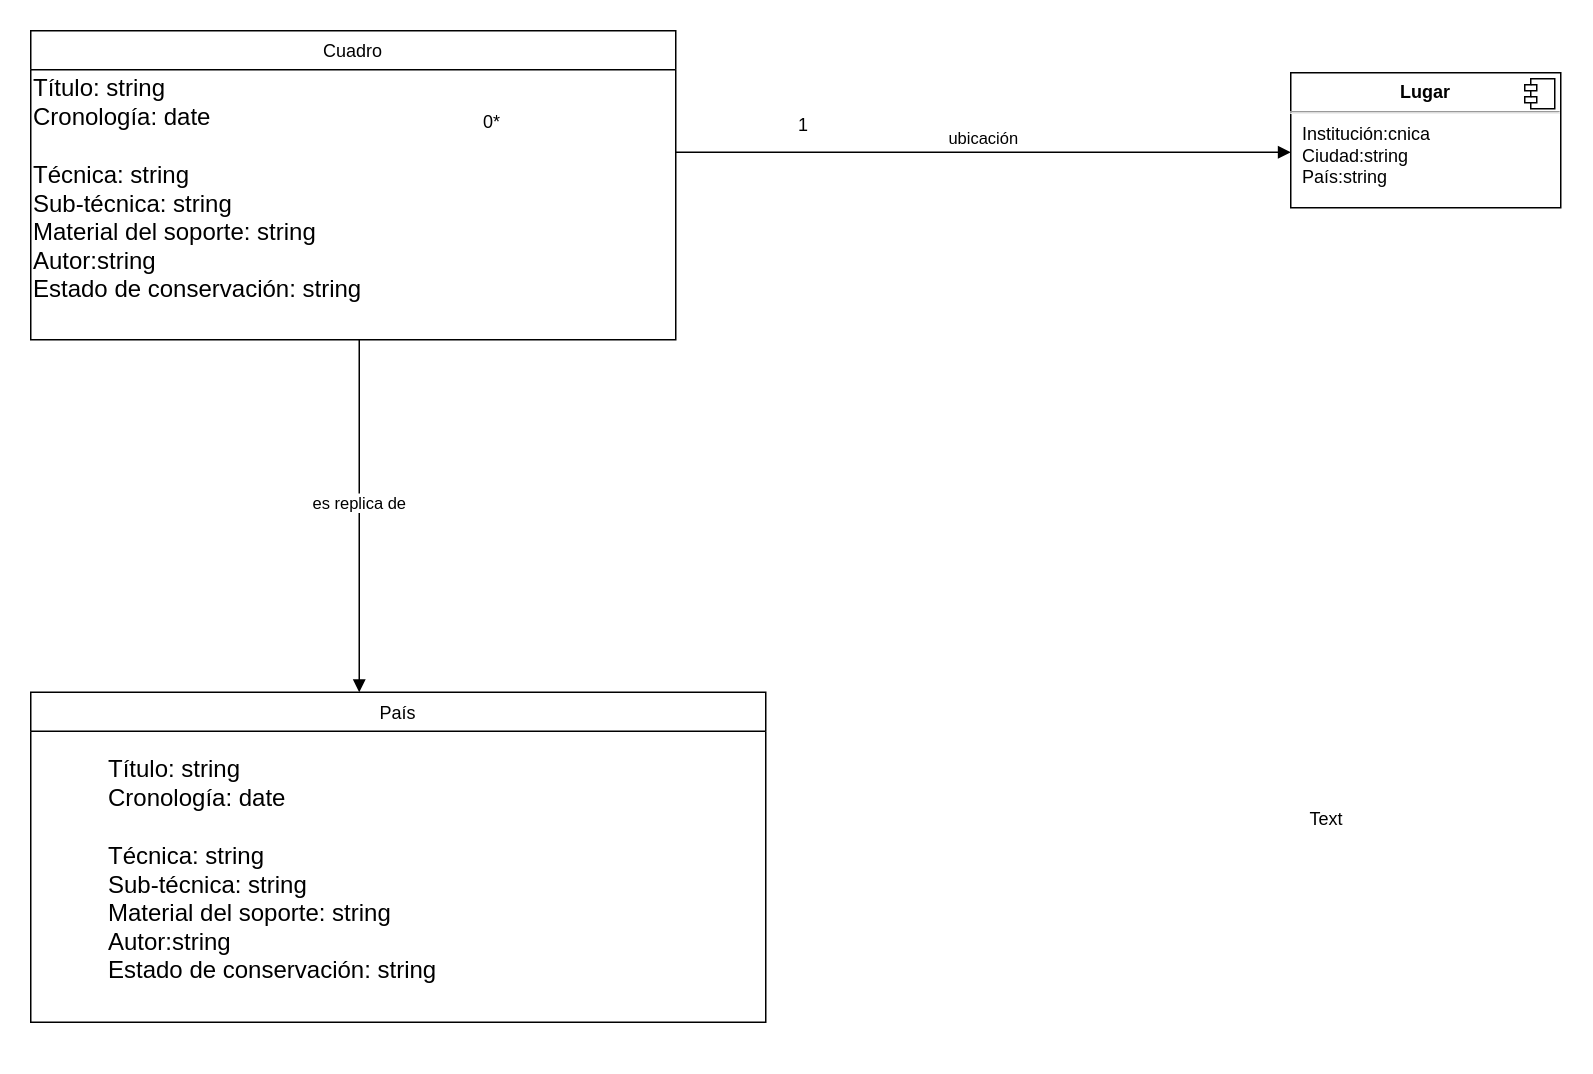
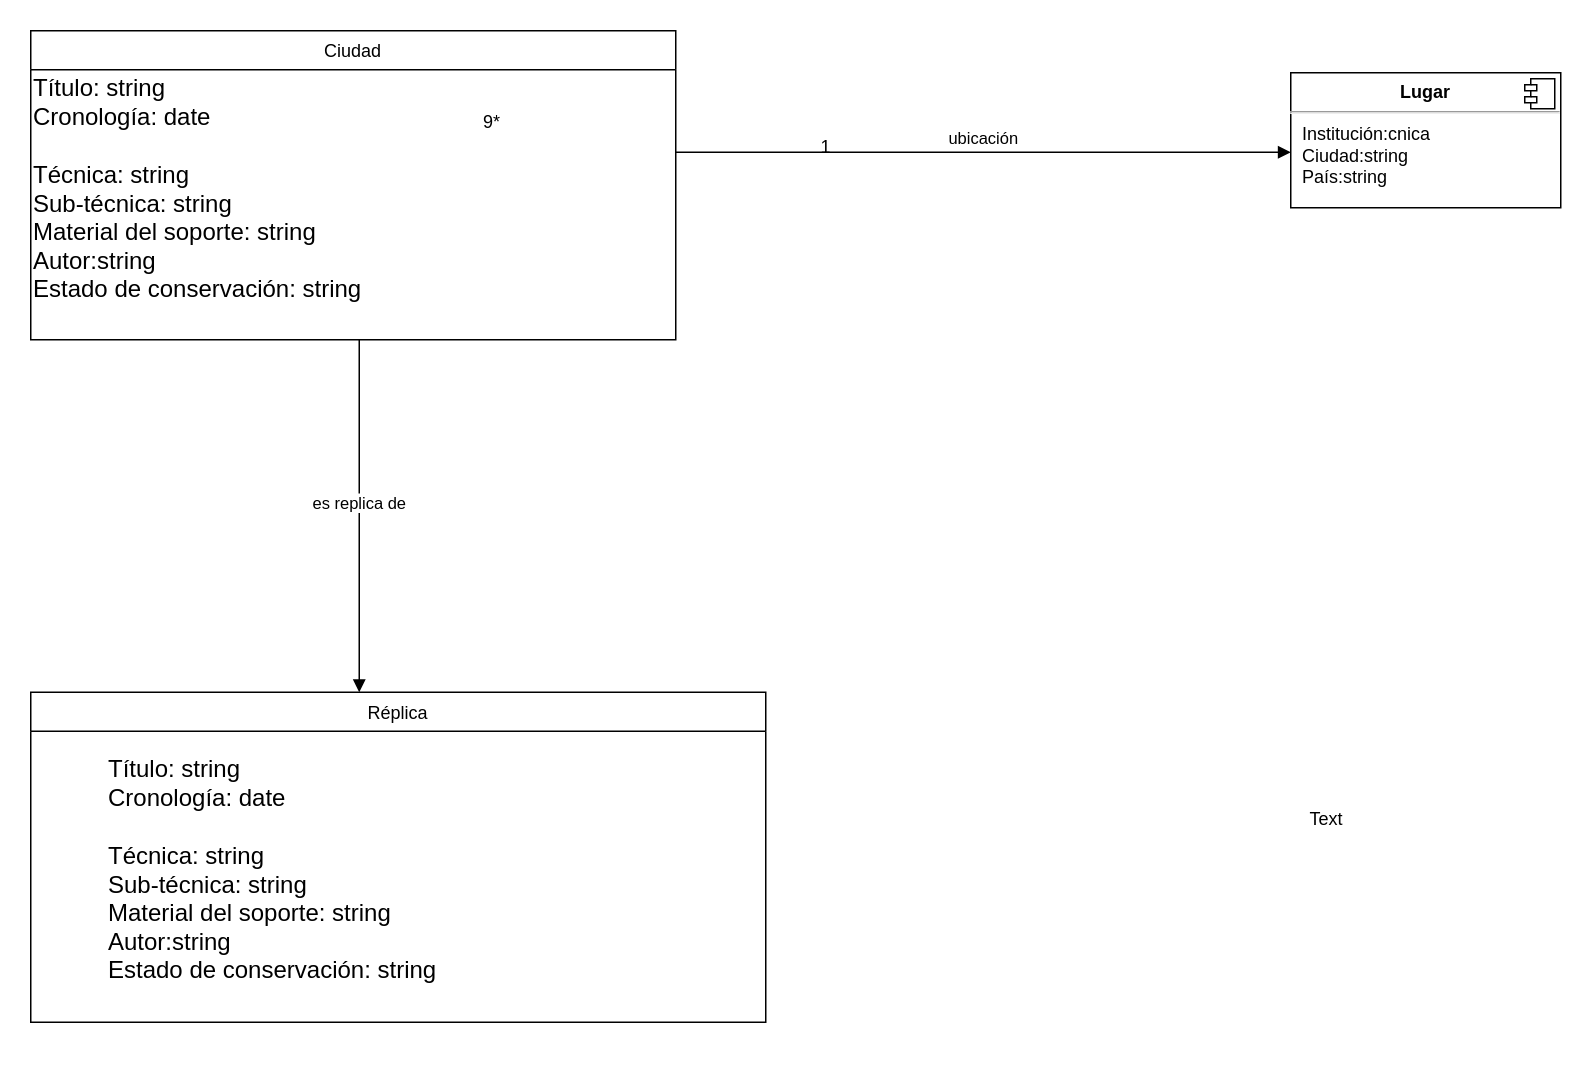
(353, 51) -> (353, 51)
(494, 123) -> (494, 123)
(811, 125) -> (833, 148)
(398, 713) -> (398, 713)
